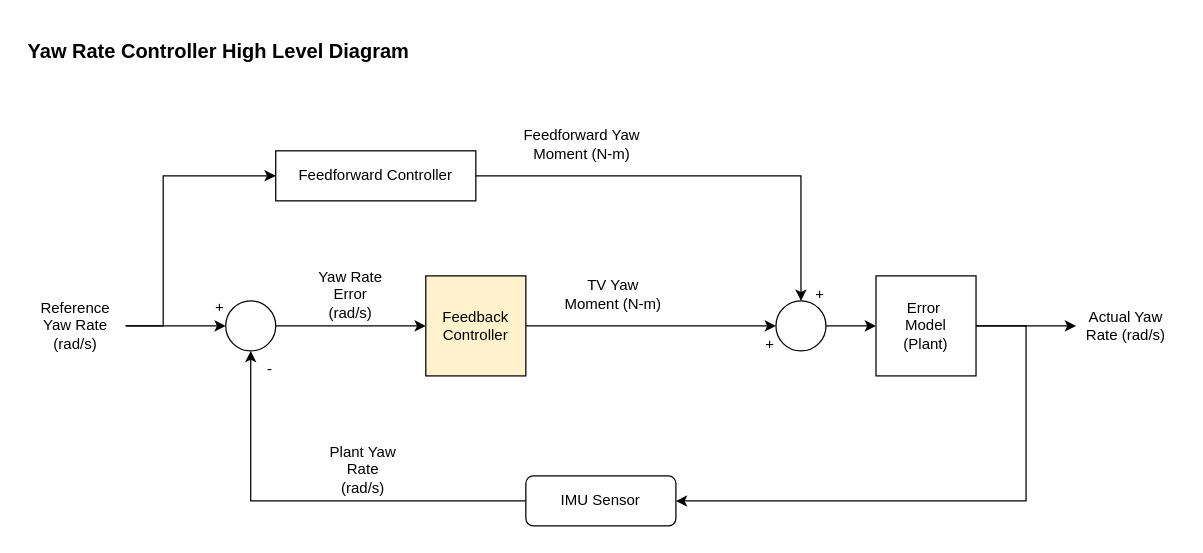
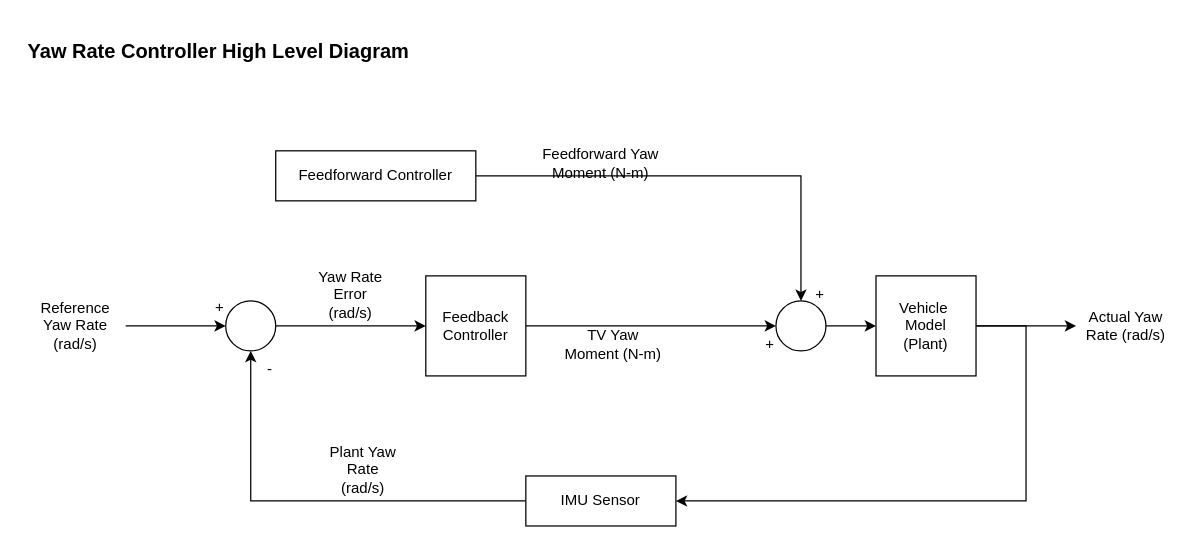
(582, 144) -> (601, 163)
(163, 198) -> none
(613, 294) -> (613, 344)
(476, 326) -> (476, 326)
(926, 326) -> (926, 326)
(601, 501) -> (601, 501)
